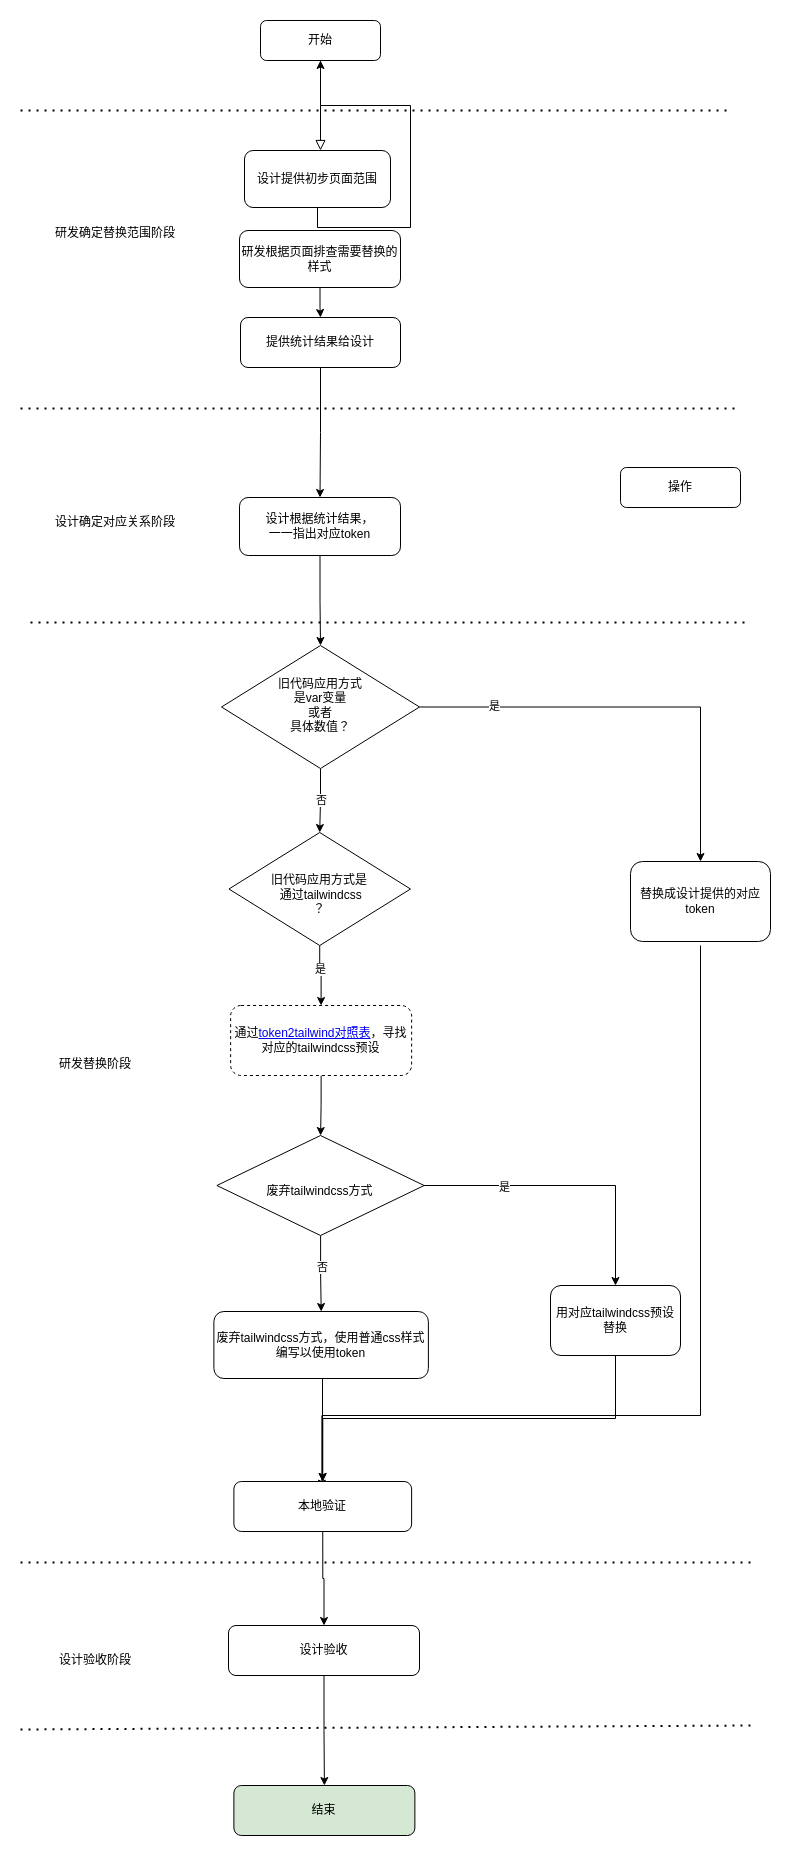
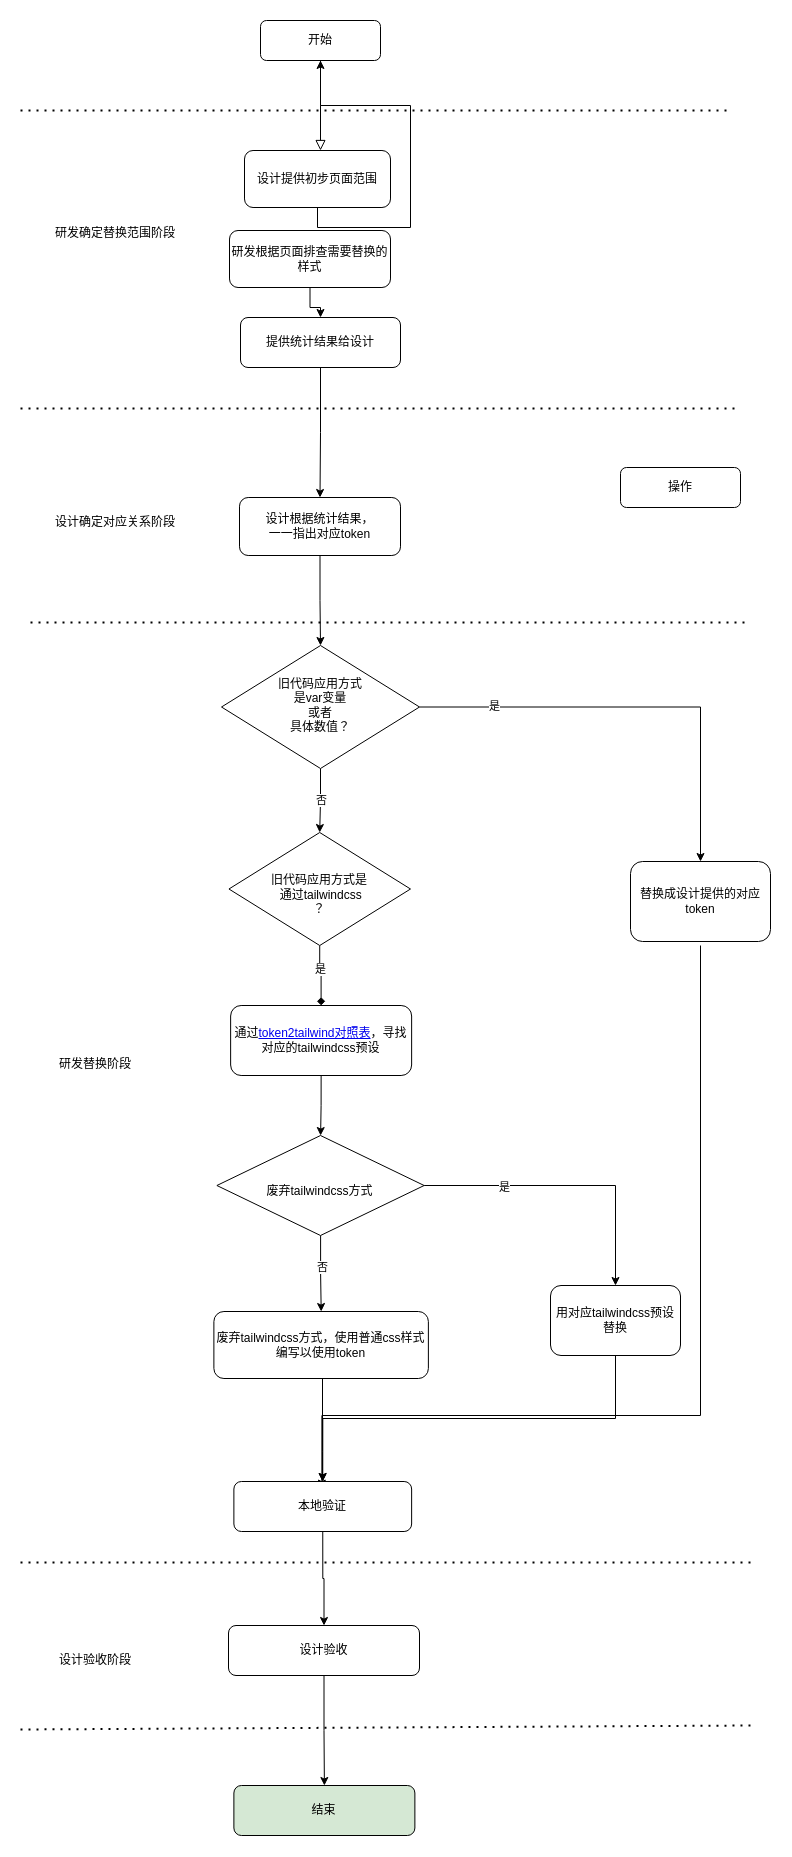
(320, 259) -> (310, 259)
(321, 997) -> (321, 996)
(321, 1041) -> (321, 1041)
